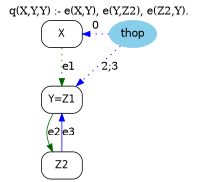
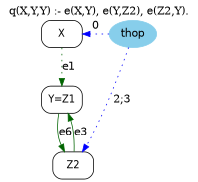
(101, 63) -> (110, 97)
(54, 133) -> (66, 133)
(62, 136) -> (74, 136)
